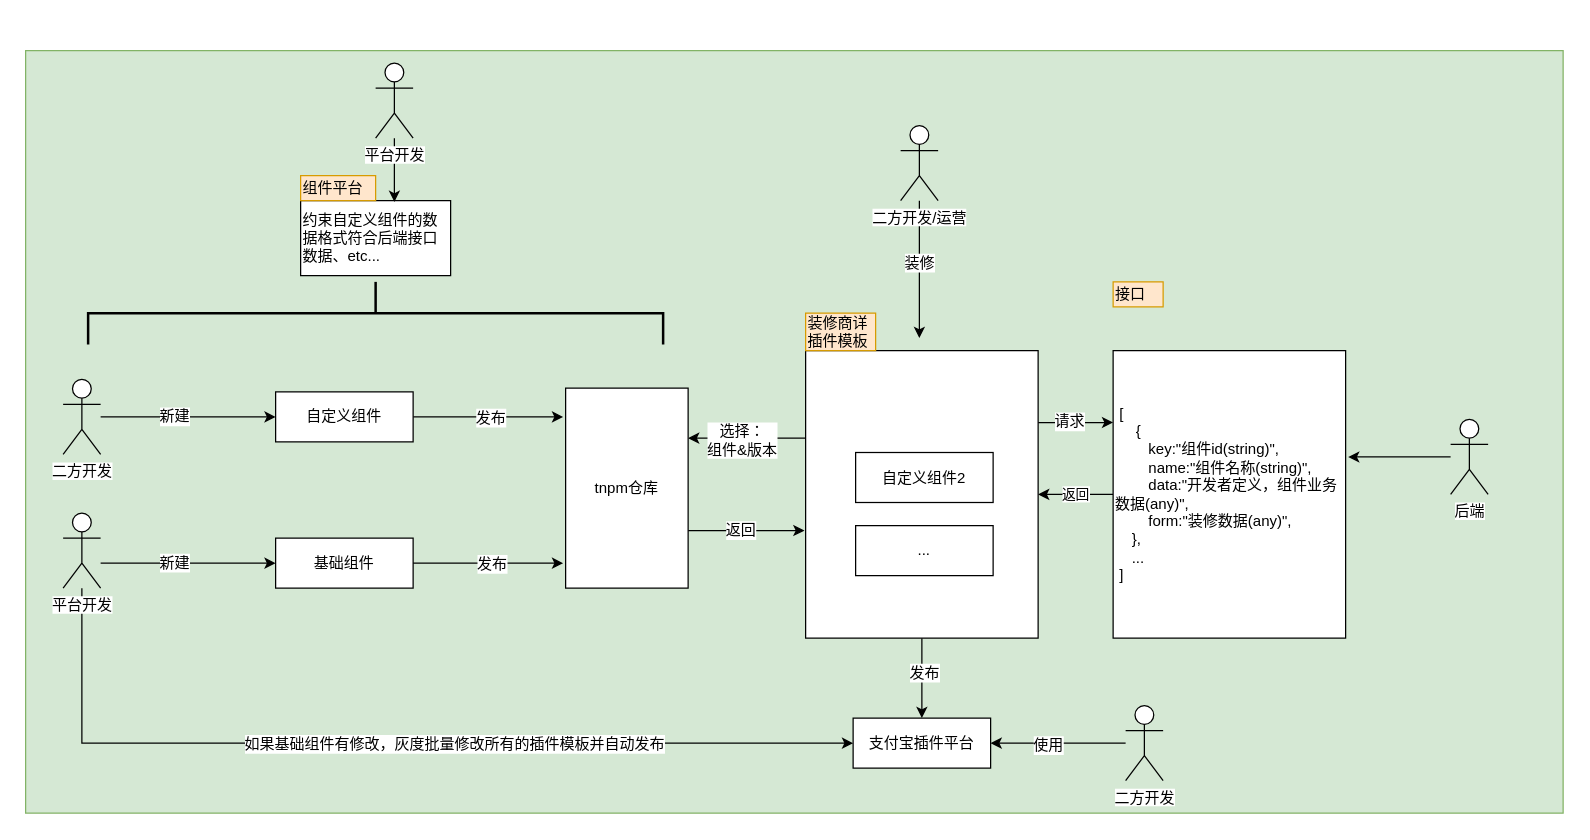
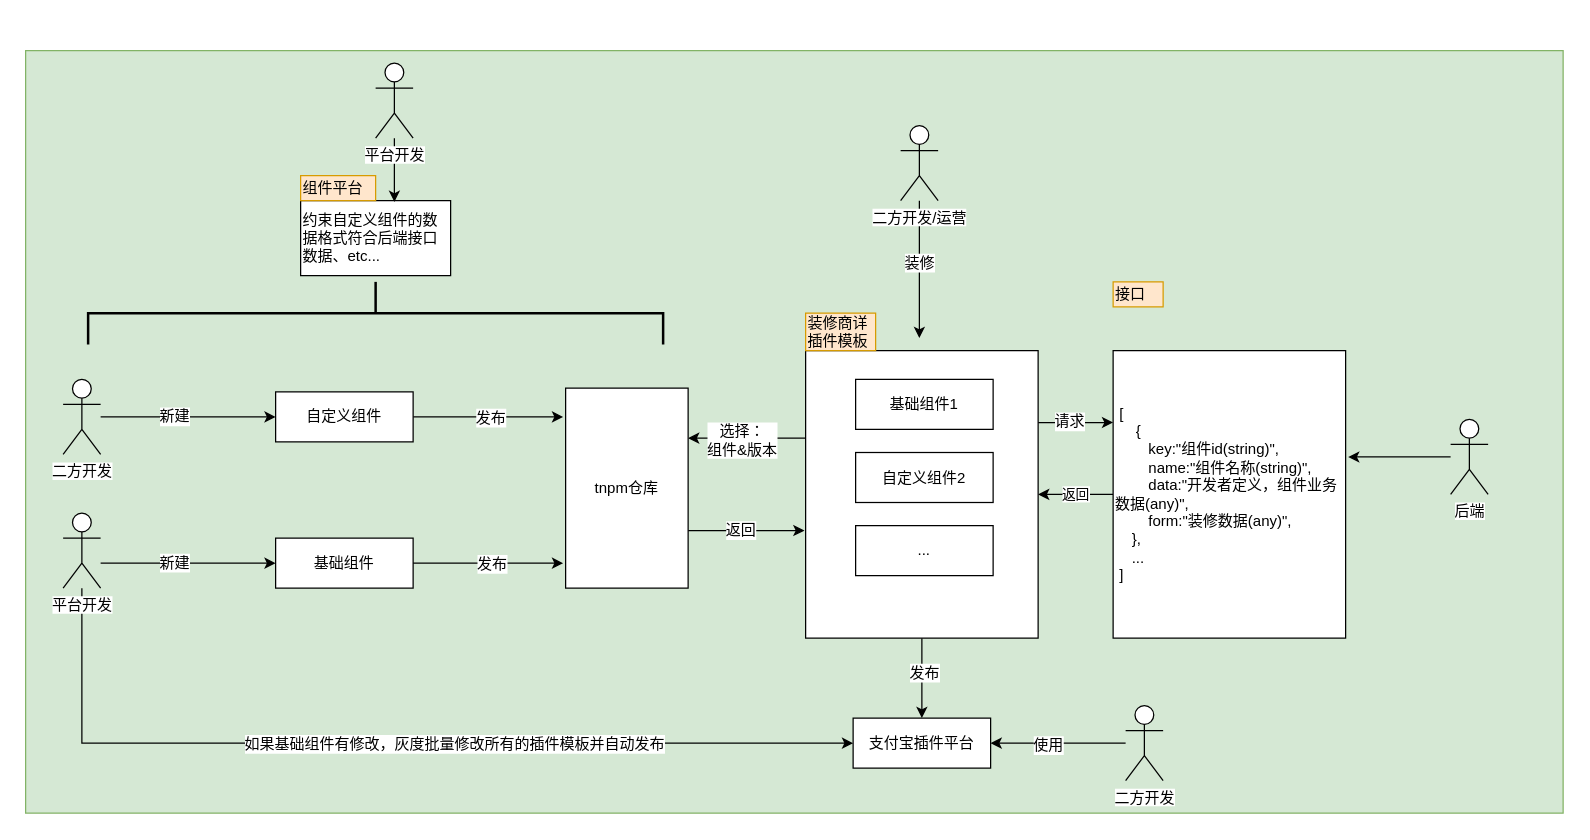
none -> (924, 404)
